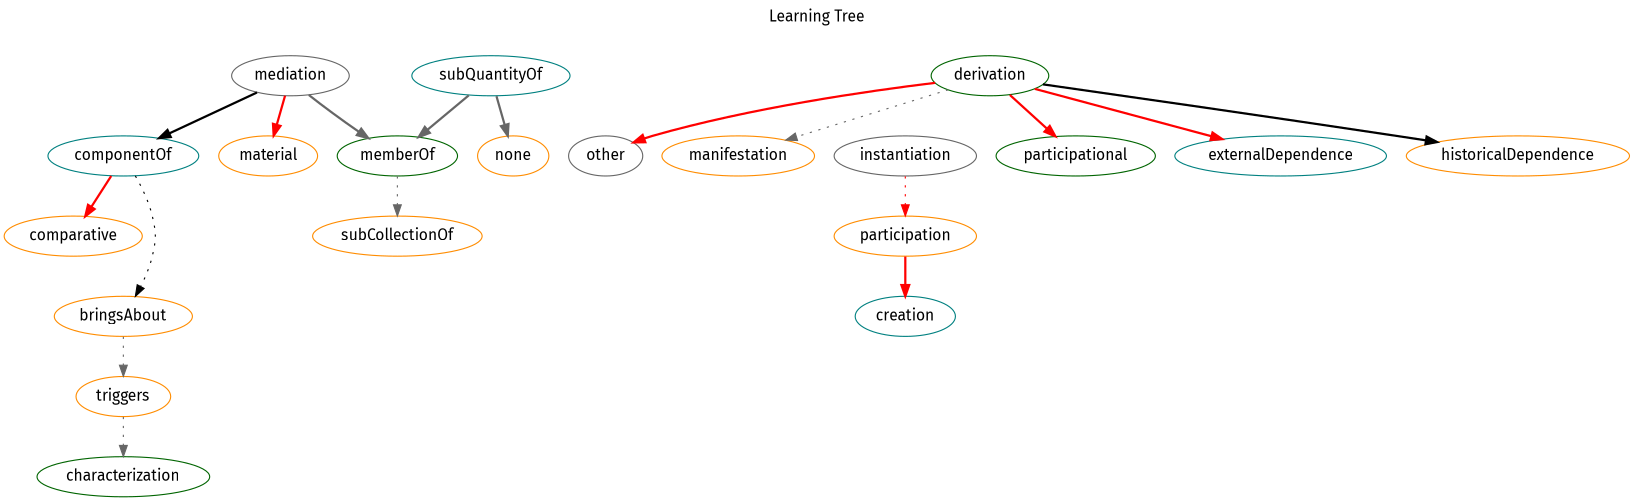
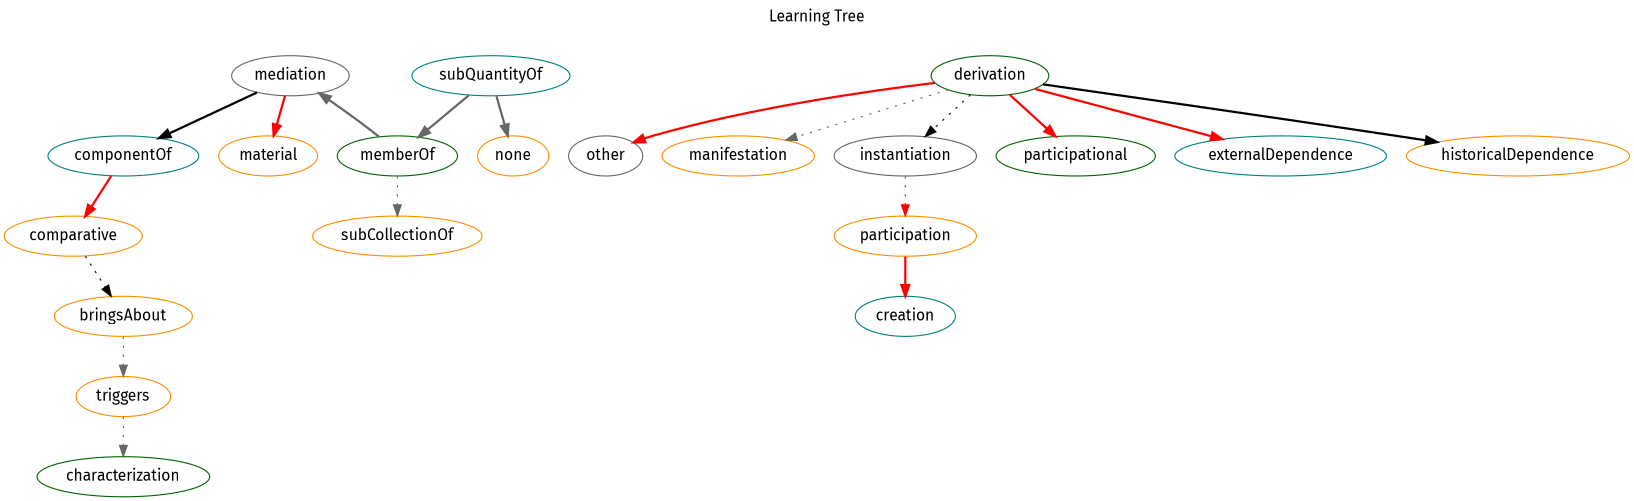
none -> (952, 112)
(334, 114) -> (354, 118)
(155, 231) -> (95, 272)
